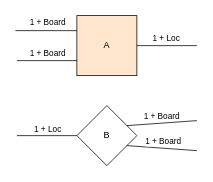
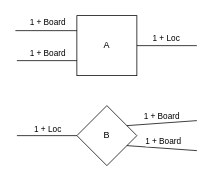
(107, 45) -> (107, 45)
